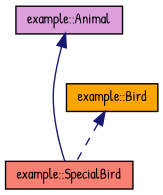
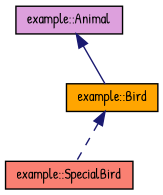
(53, 104) -> (94, 65)
